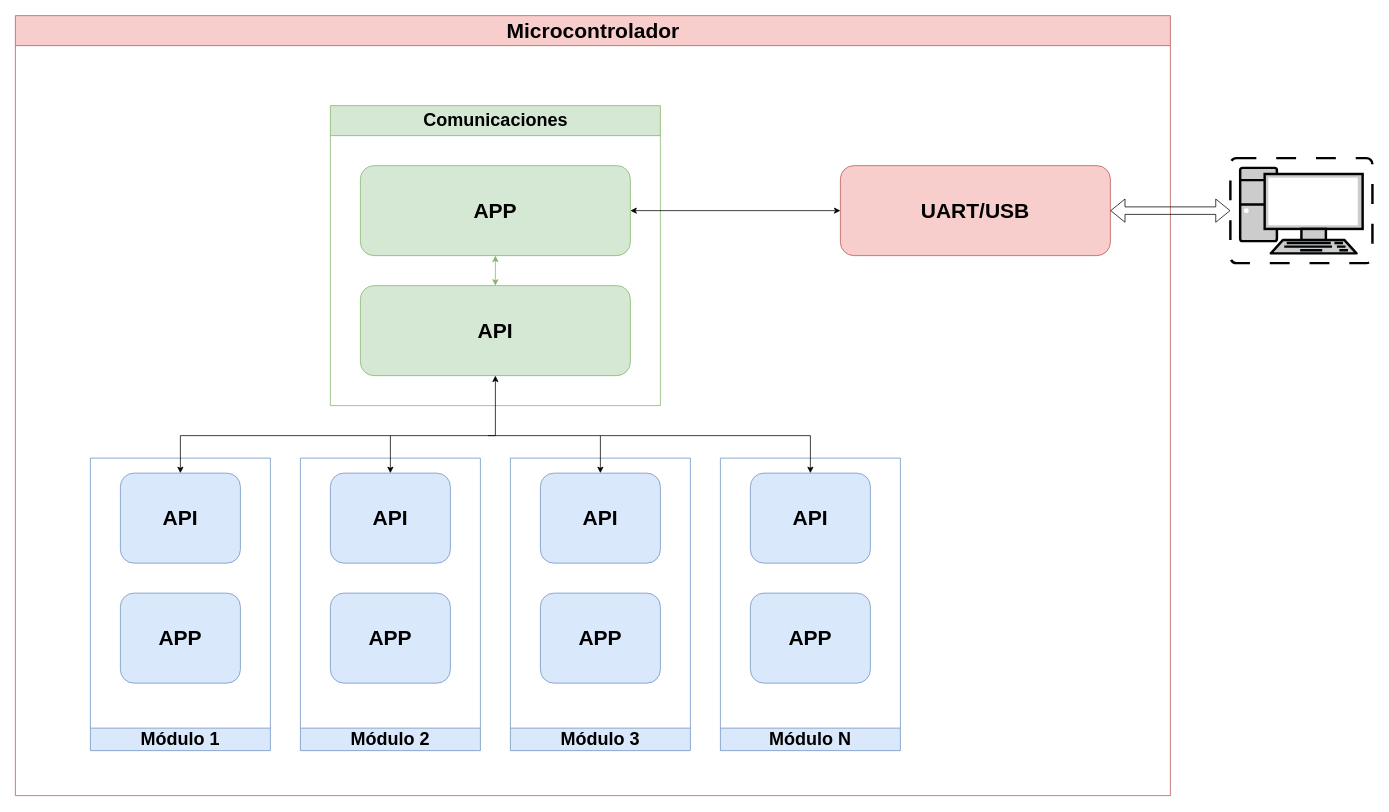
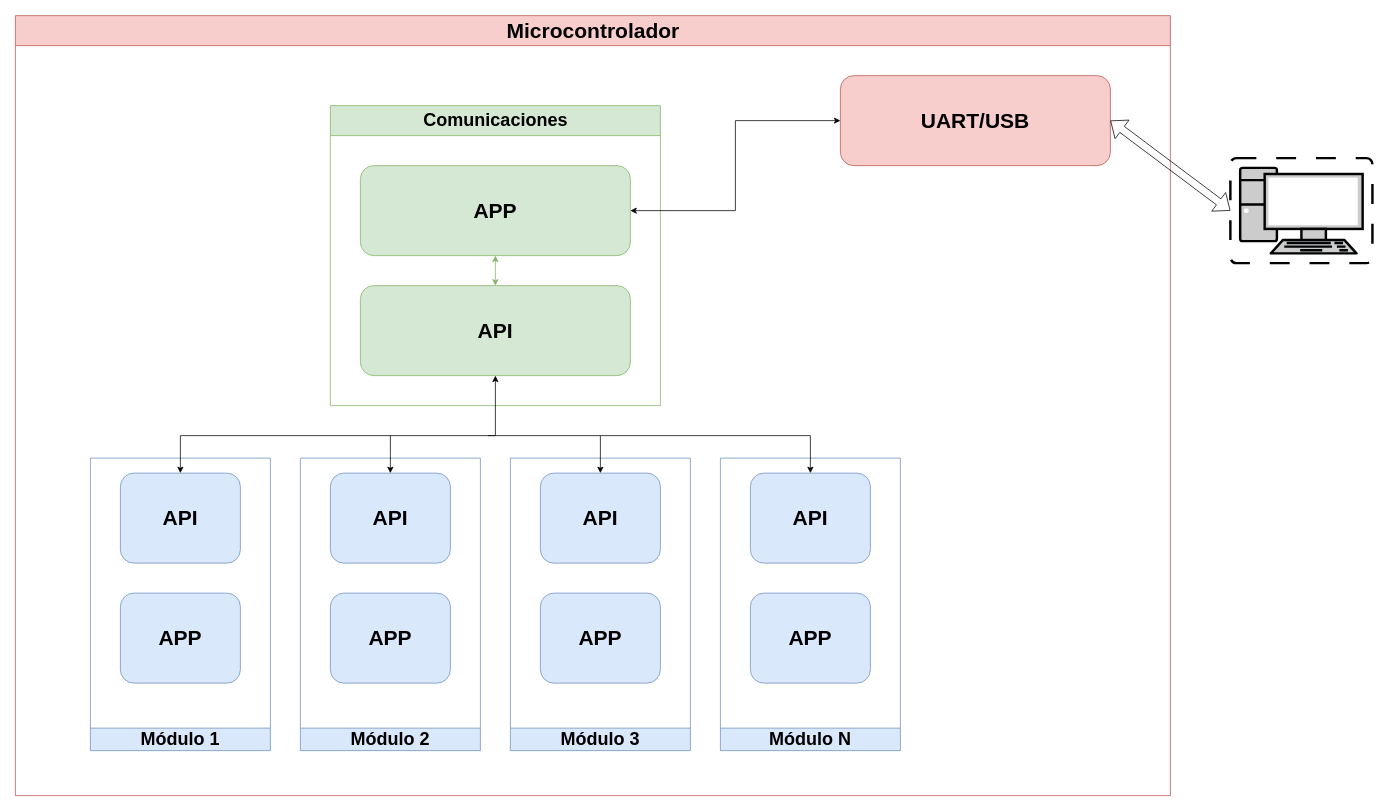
(975, 210) -> (975, 120)
